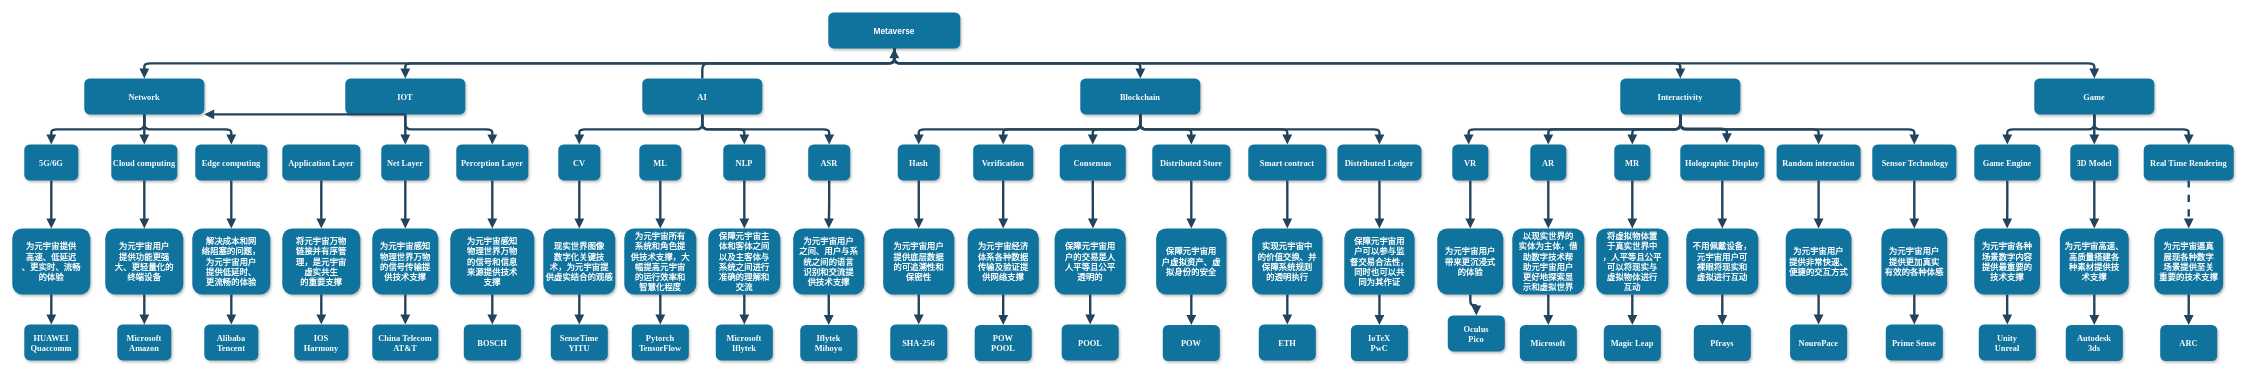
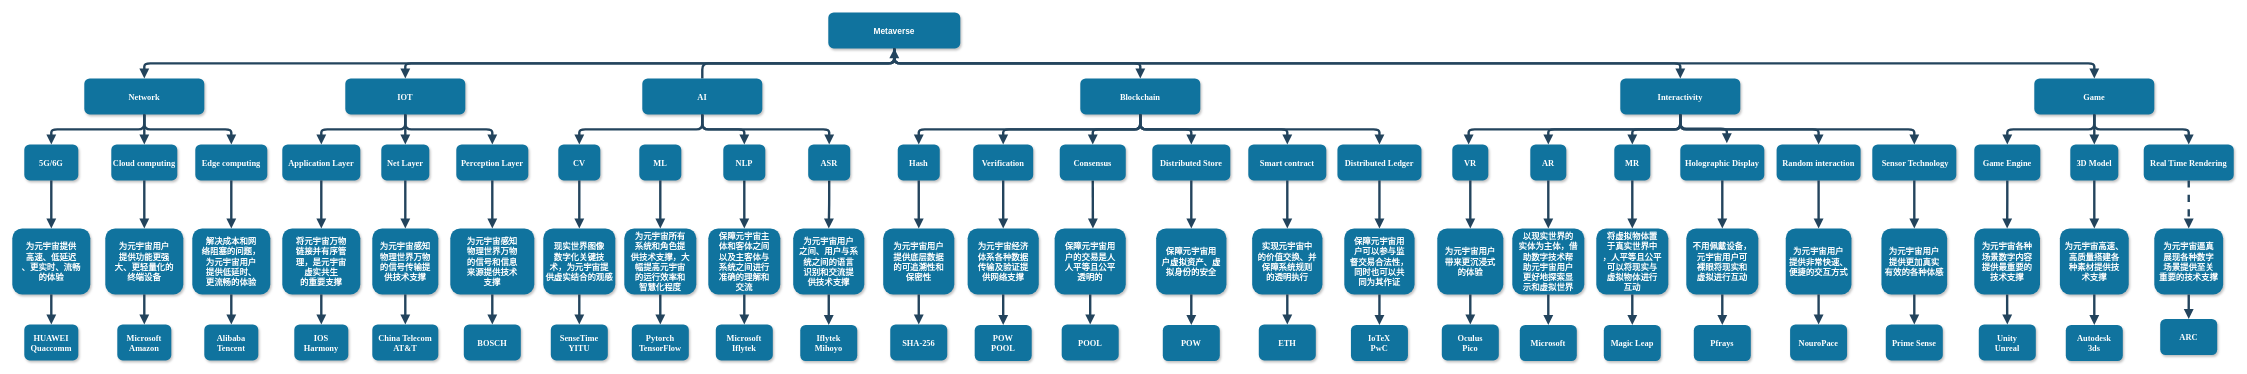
(282, 114) -> (359, 129)
(1476, 333) -> (1470, 342)
(2189, 343) -> (2189, 337)
